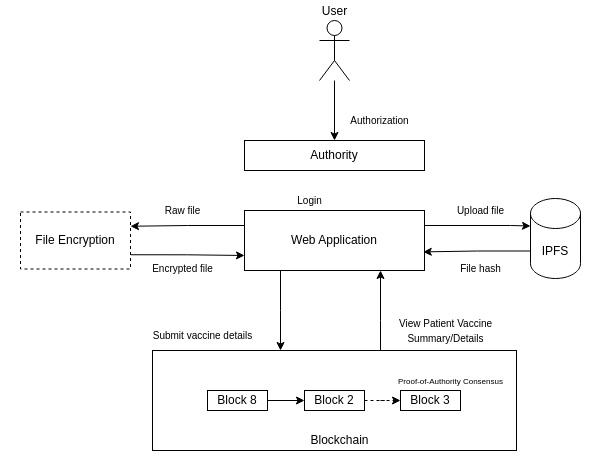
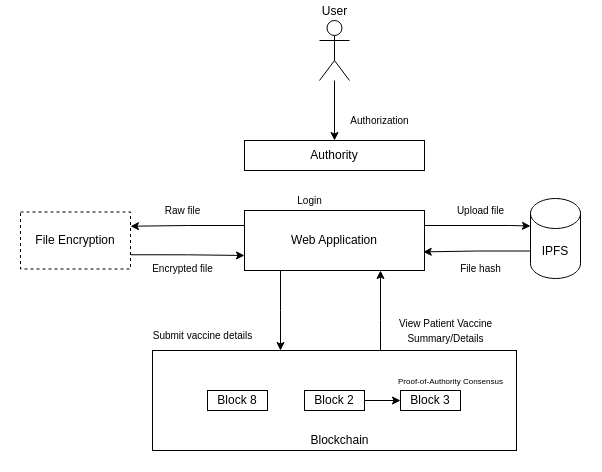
(286, 401) -> none
(384, 401) -> (384, 401)
